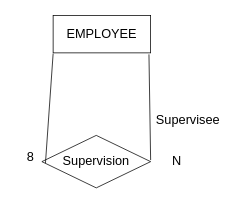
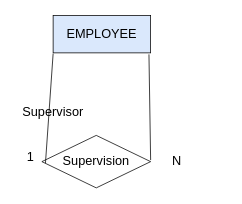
(102, 34) -> (102, 34)
none -> (53, 113)
(188, 120) -> none
(30, 158) -> (30, 158)
